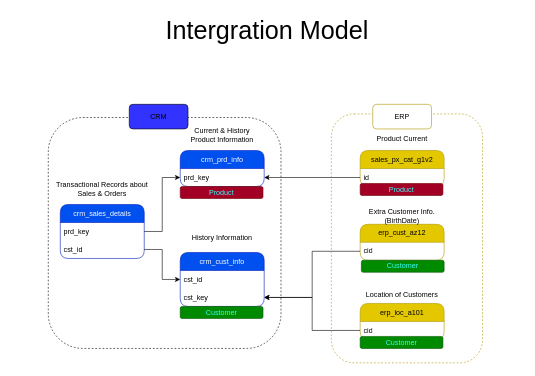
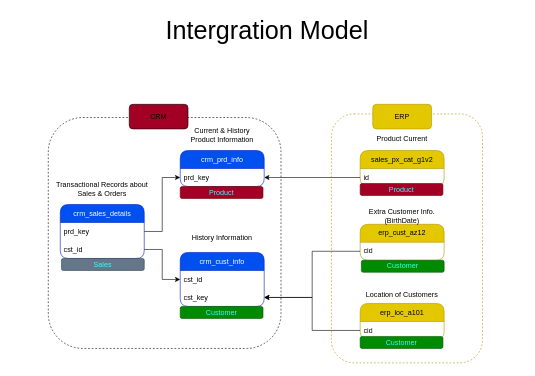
(159, 116) -> (159, 116)
(402, 116) -> (402, 116)
none -> (103, 264)
